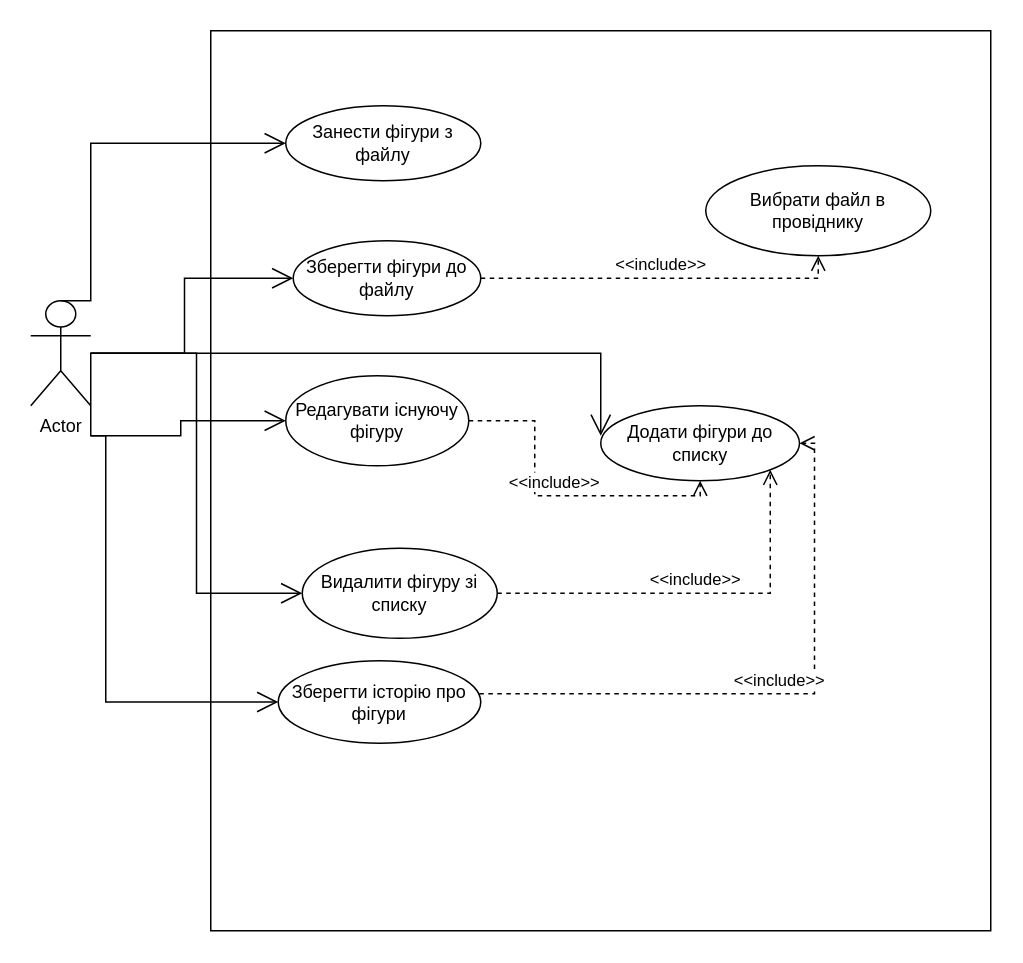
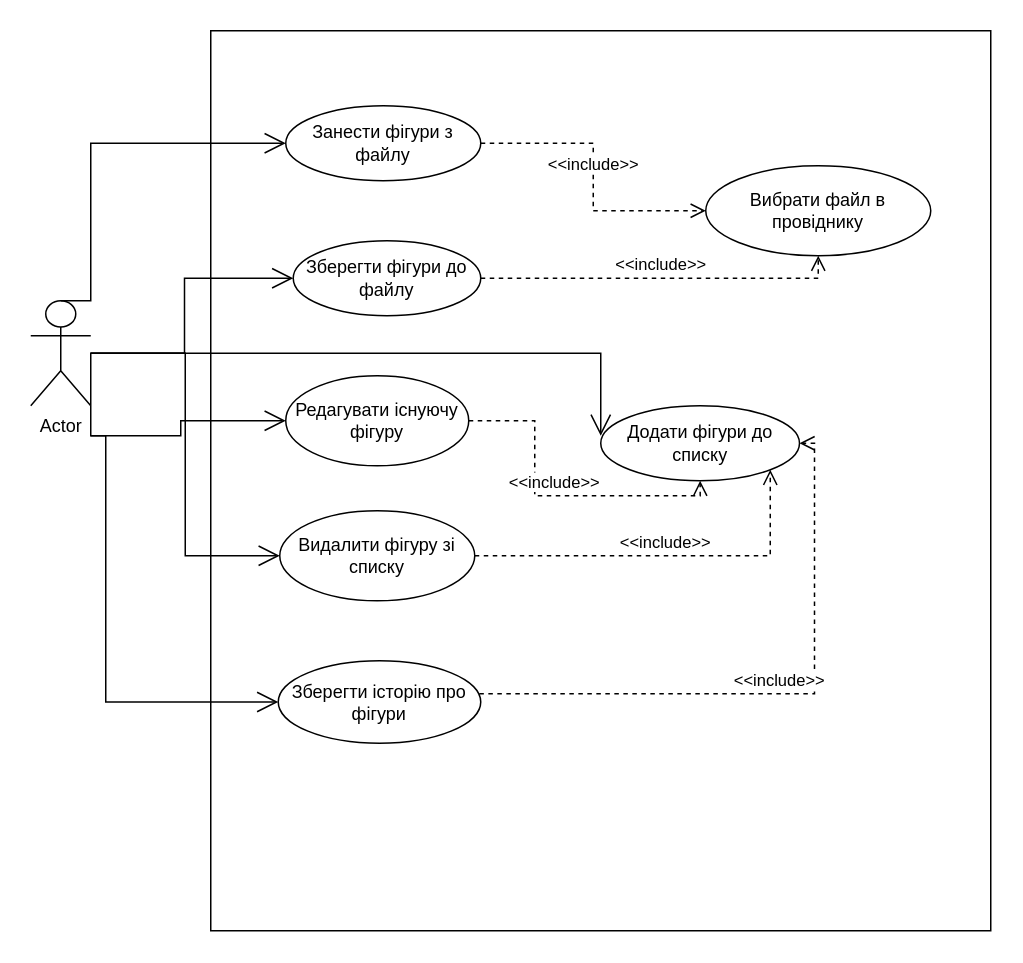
none -> (593, 175)
(400, 593) -> (377, 556)
